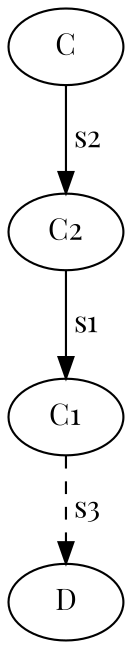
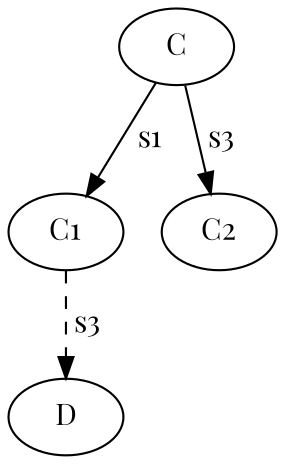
(84, 139) -> (217, 139)
(66, 314) -> (127, 130)
